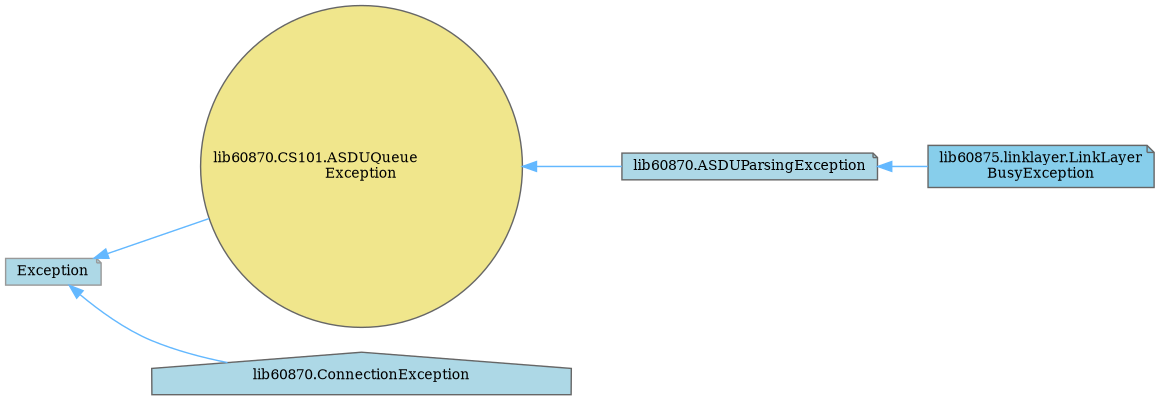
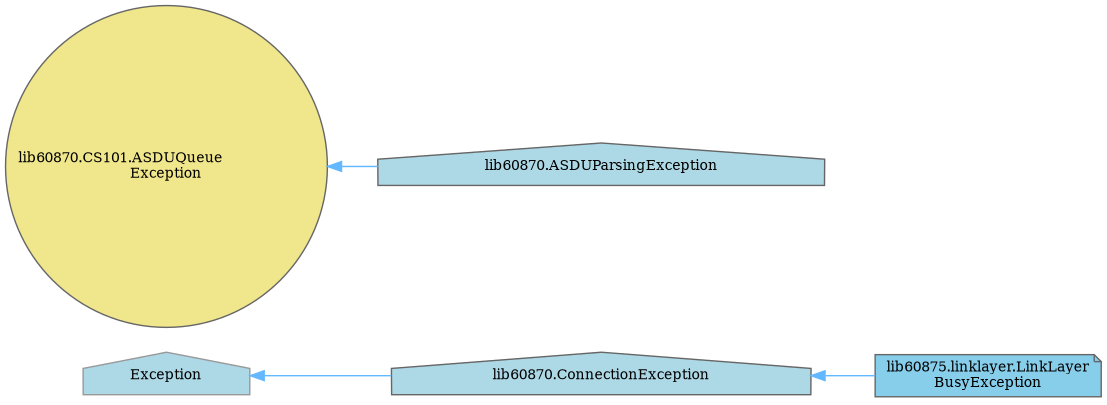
(750, 166) -> (601, 166)
(910, 166) -> (850, 376)
(158, 236) -> none
(53, 272) -> (166, 376)
